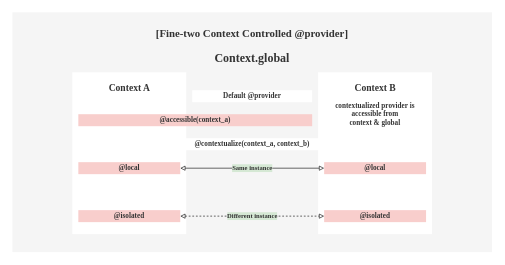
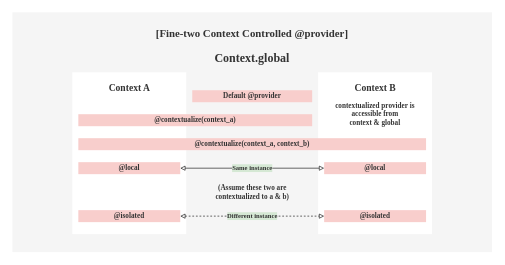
(252, 96) -> (252, 96)
(195, 120) -> (195, 120)
(252, 144) -> (252, 144)
none -> (253, 192)
